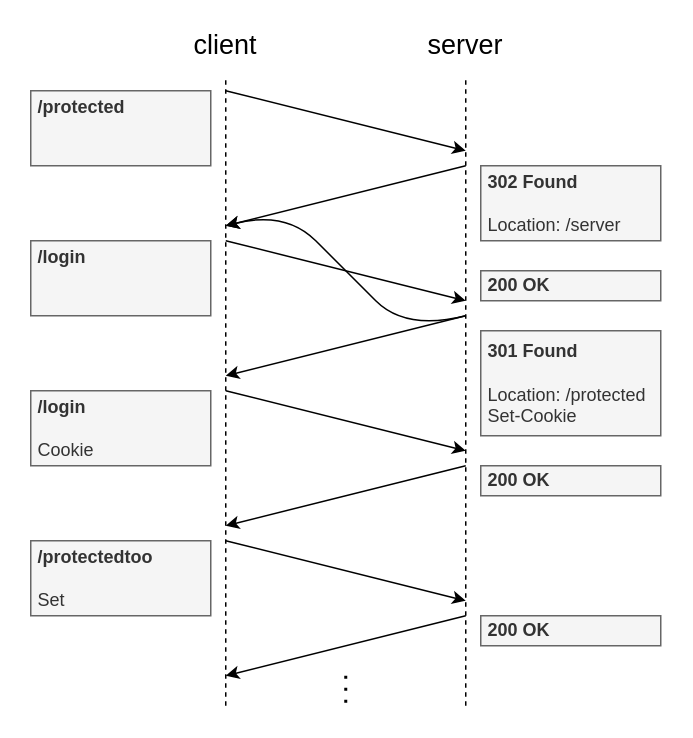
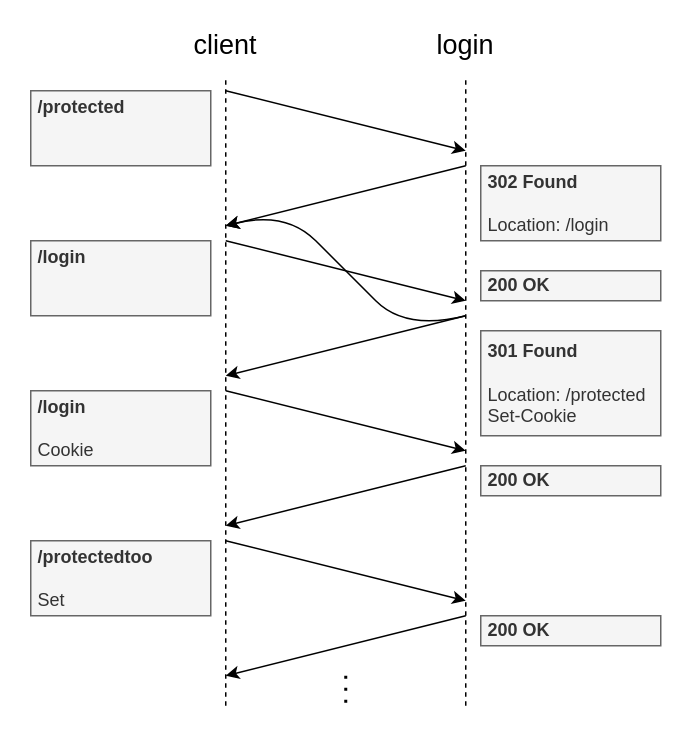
(466, 46) -> (466, 46)
(567, 203) -> (557, 203)
